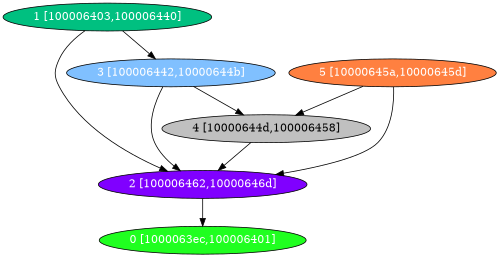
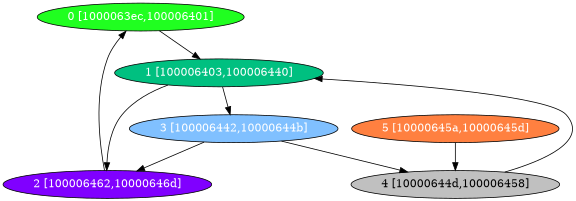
none -> (176, 43)
(361, 153) -> none
(238, 154) -> (495, 95)
